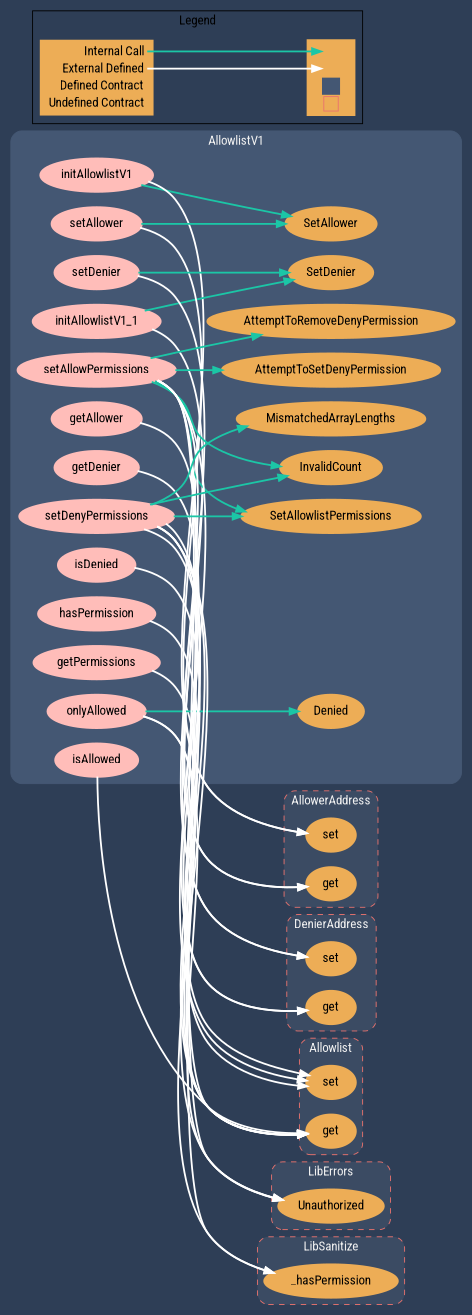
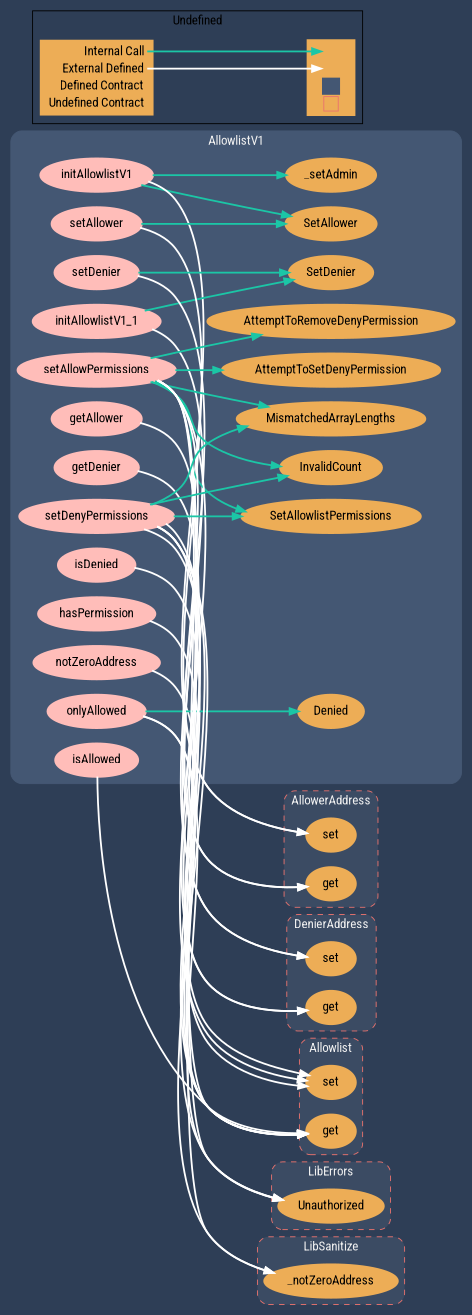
(198, 21) -> (198, 21)
none -> (331, 175)
none -> (207, 394)
(97, 663) -> (97, 663)
(331, 1281) -> (331, 1281)
